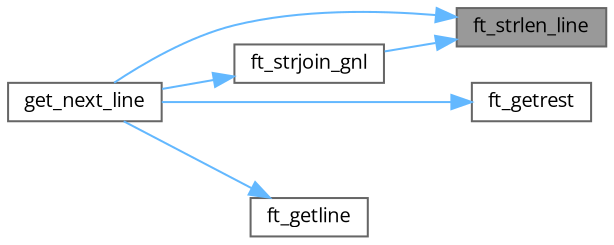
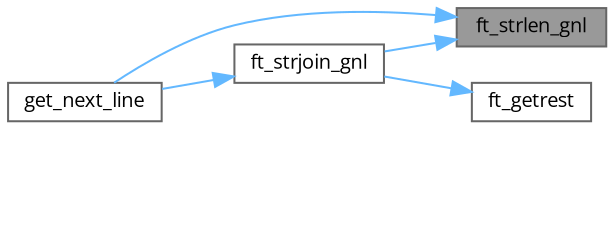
(531, 27) -> (531, 27)
(307, 102) -> (418, 82)
(309, 217) -> none
